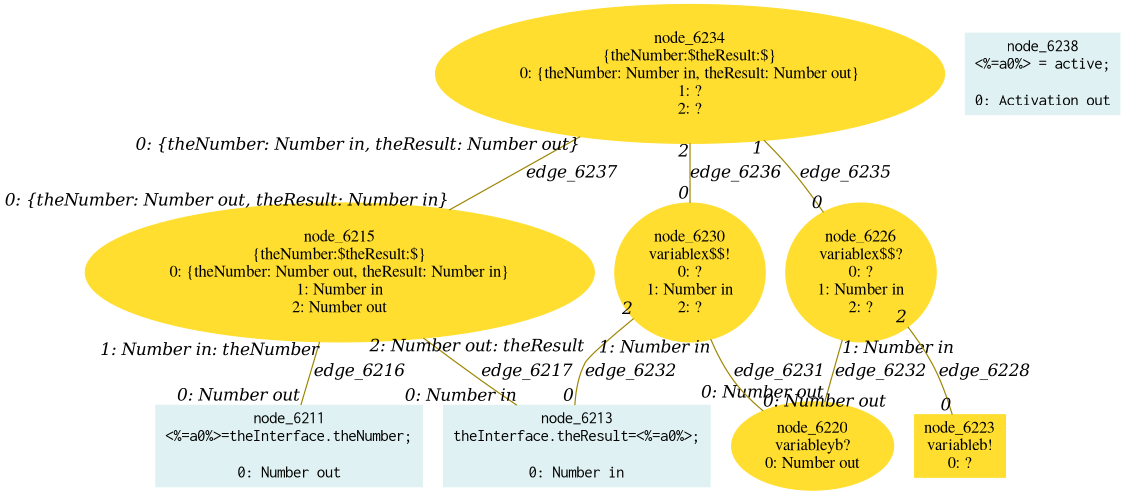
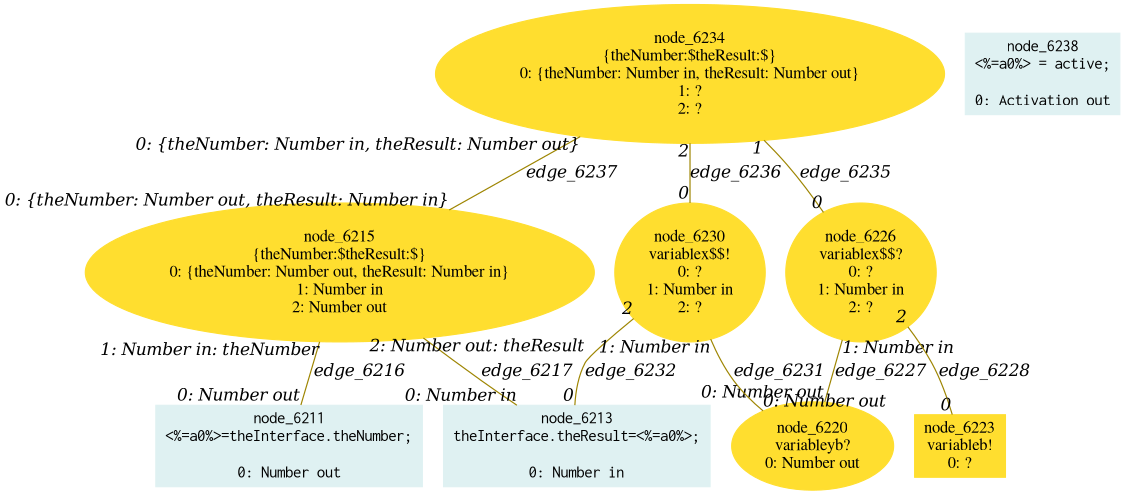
(881, 372) -> (881, 372)
